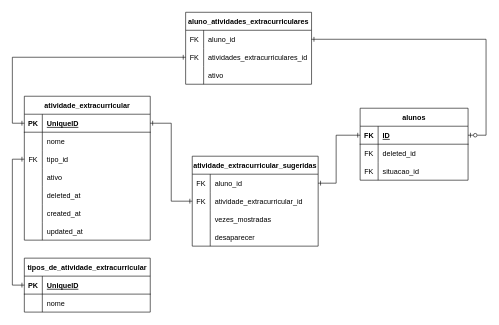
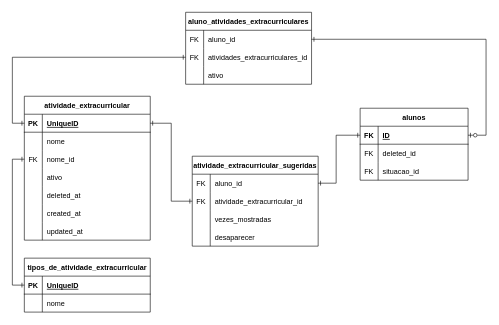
(59, 160) -> (60, 160)
